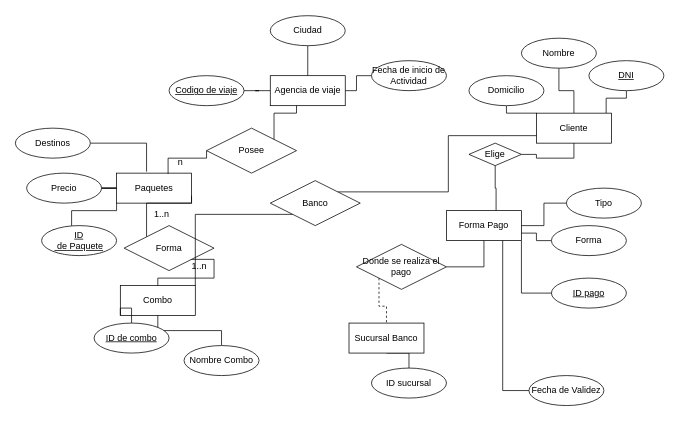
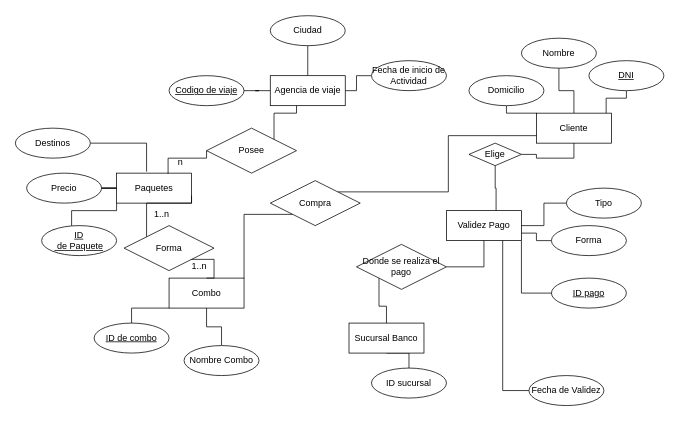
(315, 203) -> (315, 203)
(484, 225) -> (484, 225)
(158, 300) -> (207, 293)
(379, 303) -> (379, 303)
